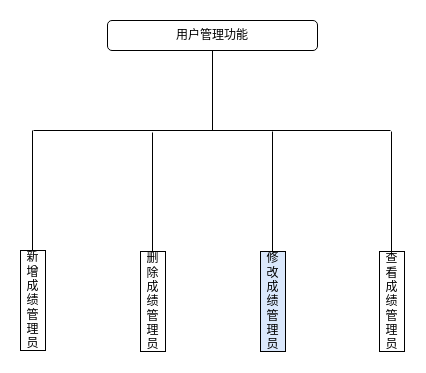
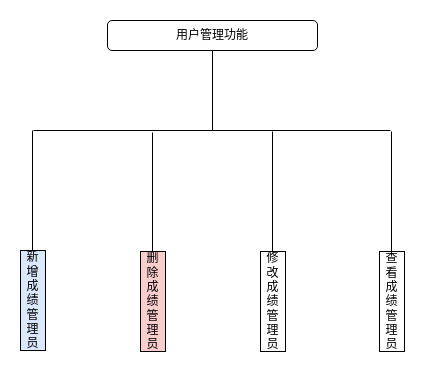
(33, 301) -> (33, 301)
(153, 302) -> (153, 302)
(273, 302) -> (273, 302)
